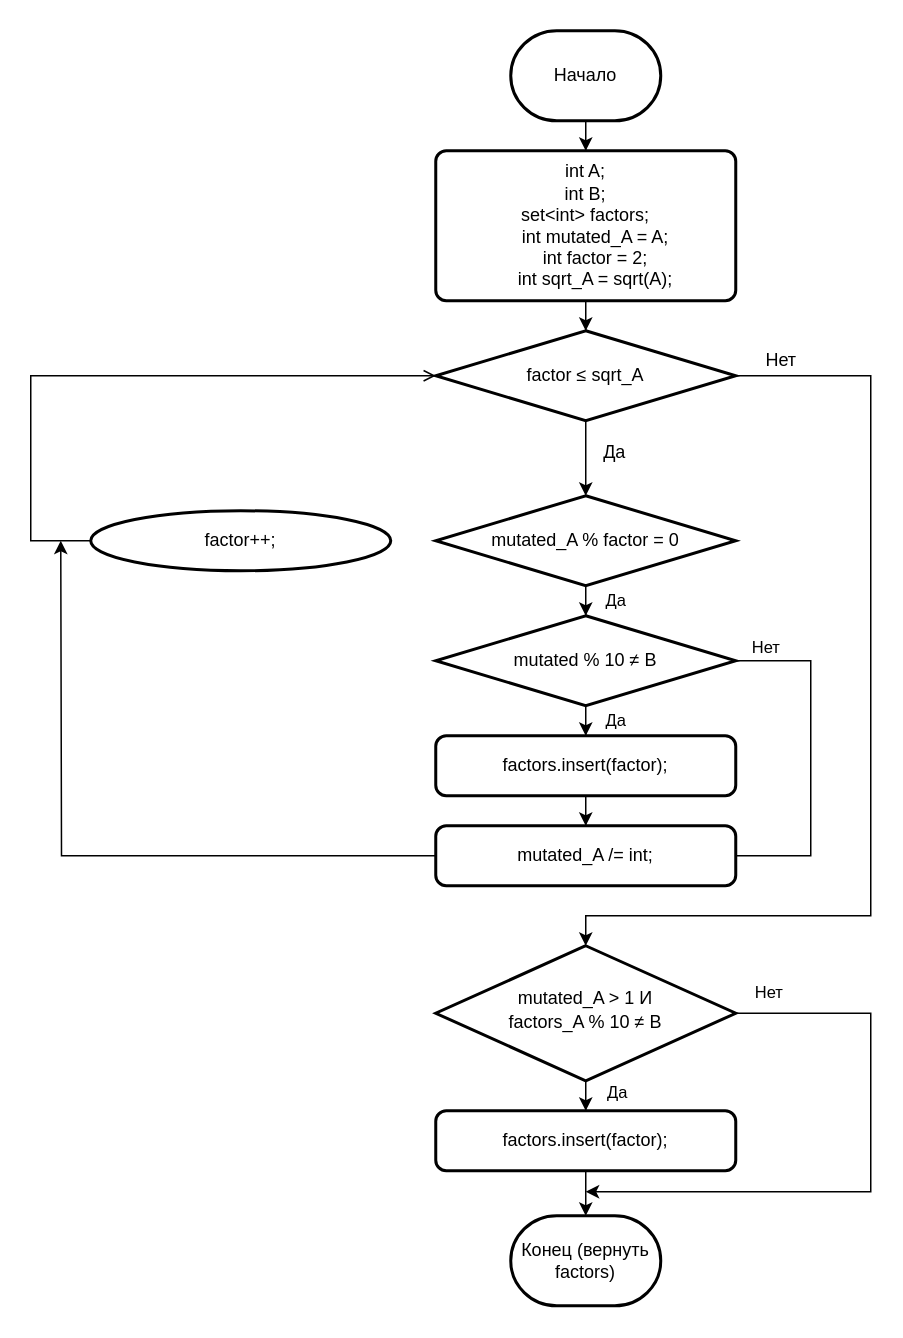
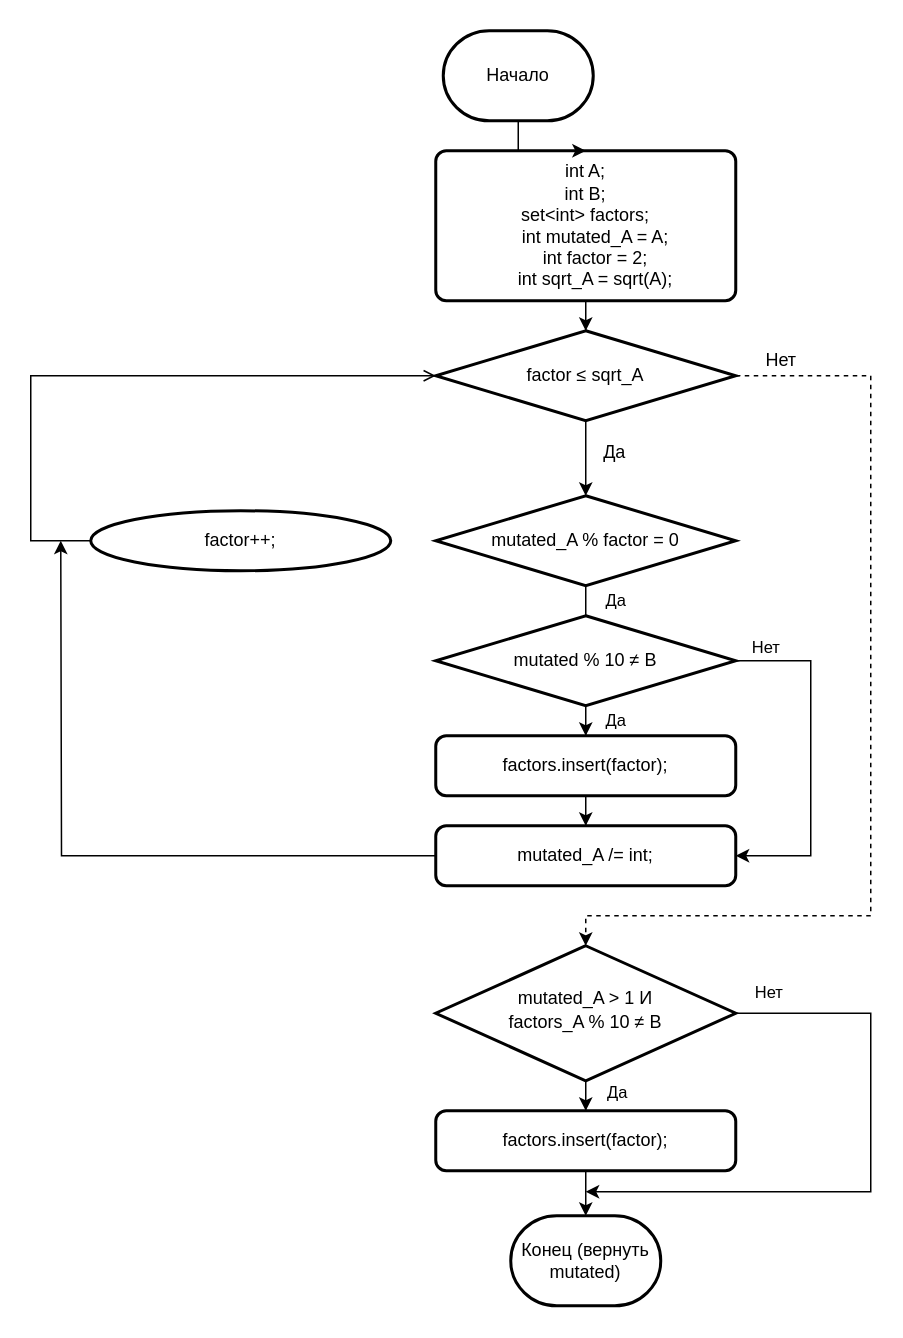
(586, 76) -> (518, 76)
(586, 604) -> (586, 608)
(871, 732) -> (871, 732)
(742, 856) -> (747, 856)
(586, 1261) -> (586, 1261)
